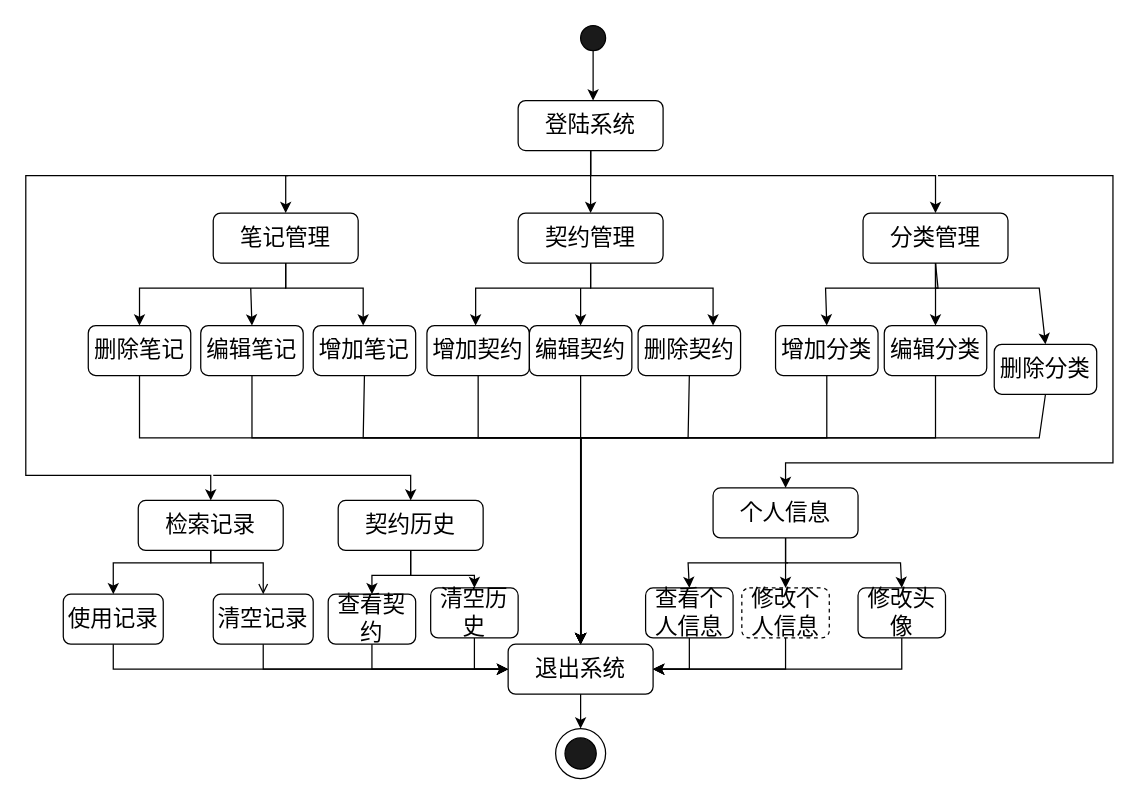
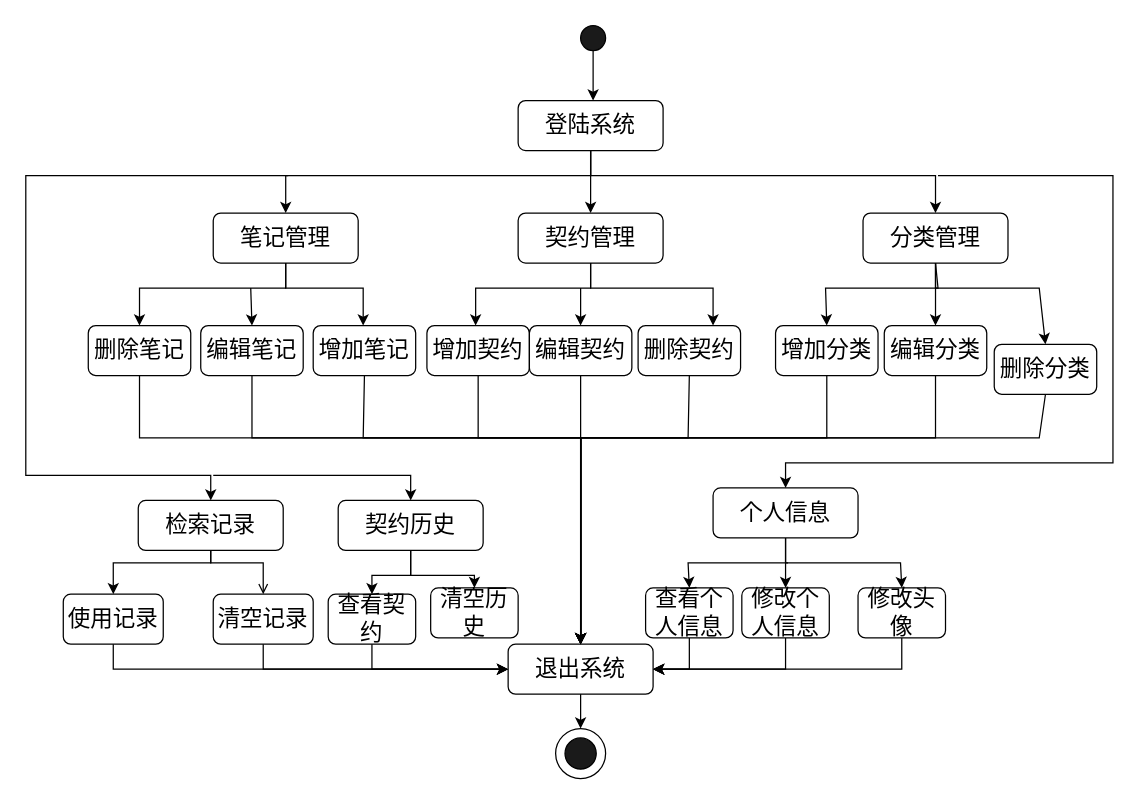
(786, 613) -> (786, 613)
(474, 652) -> none
